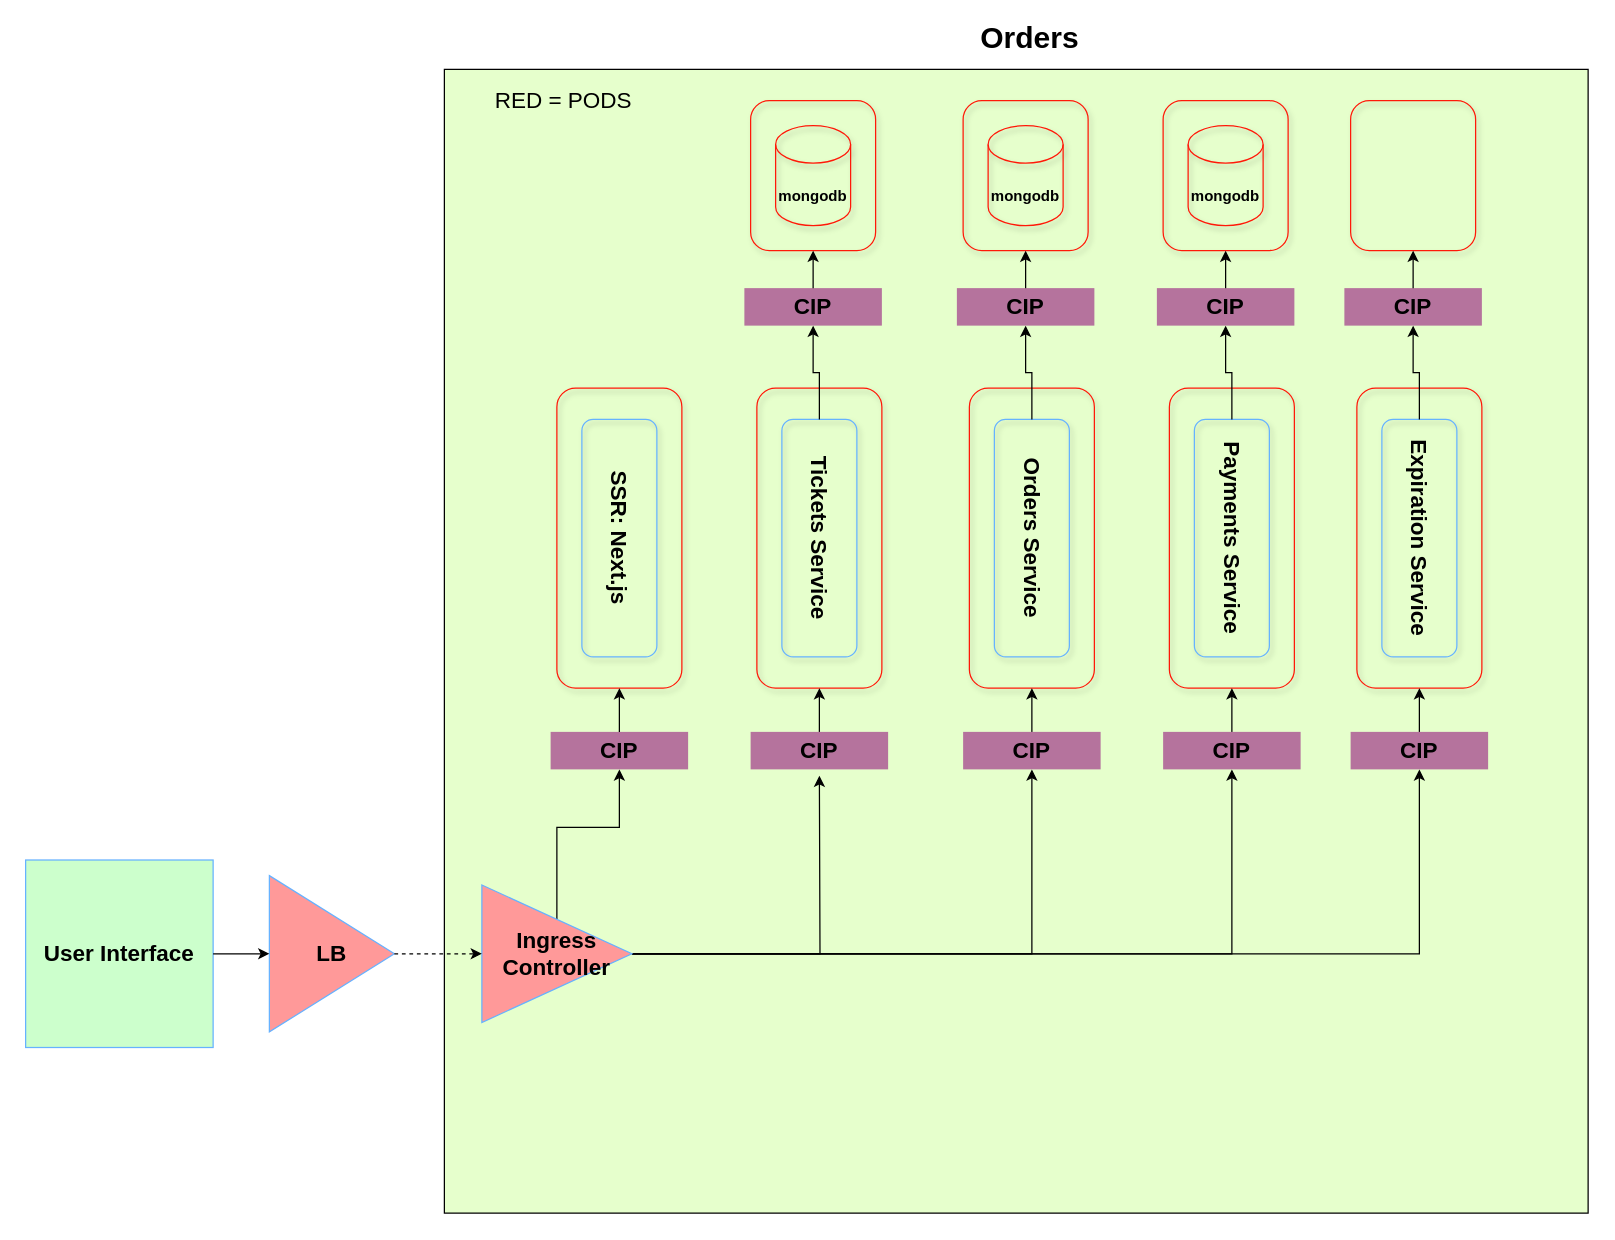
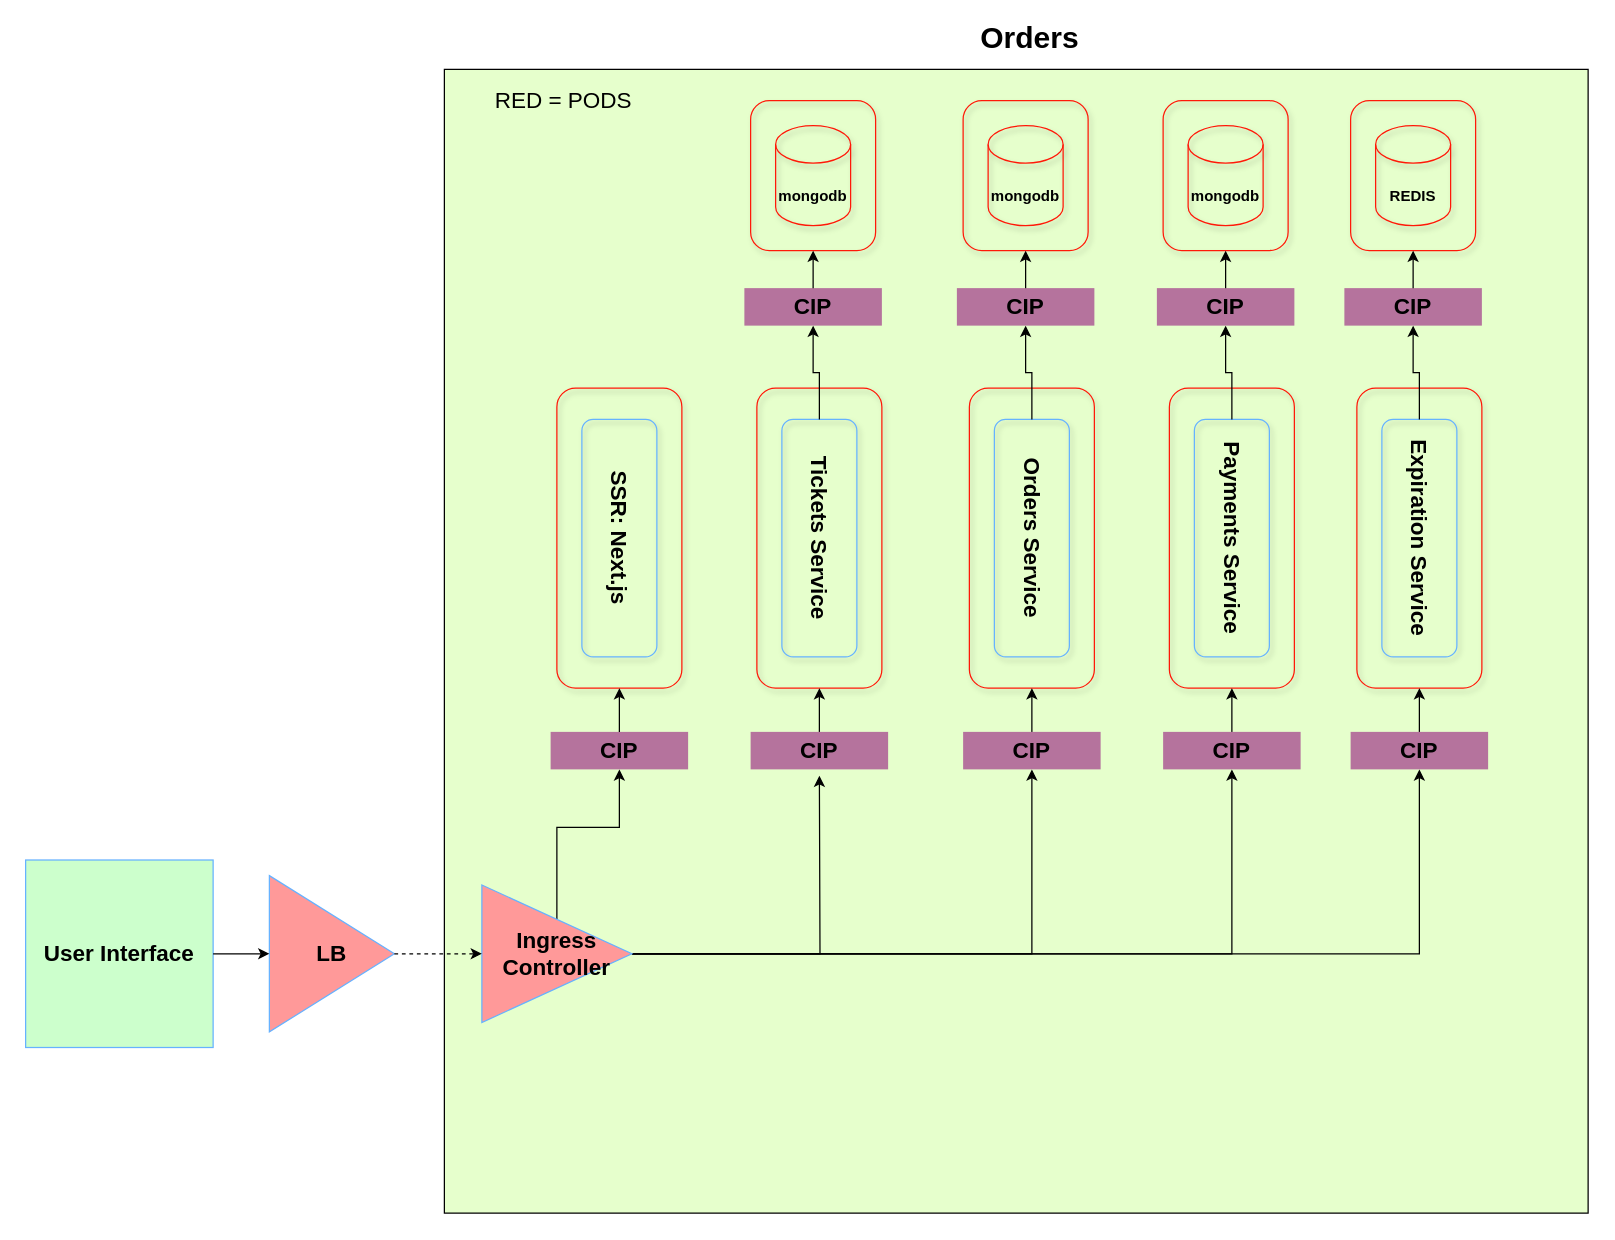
none -> (1413, 176)
